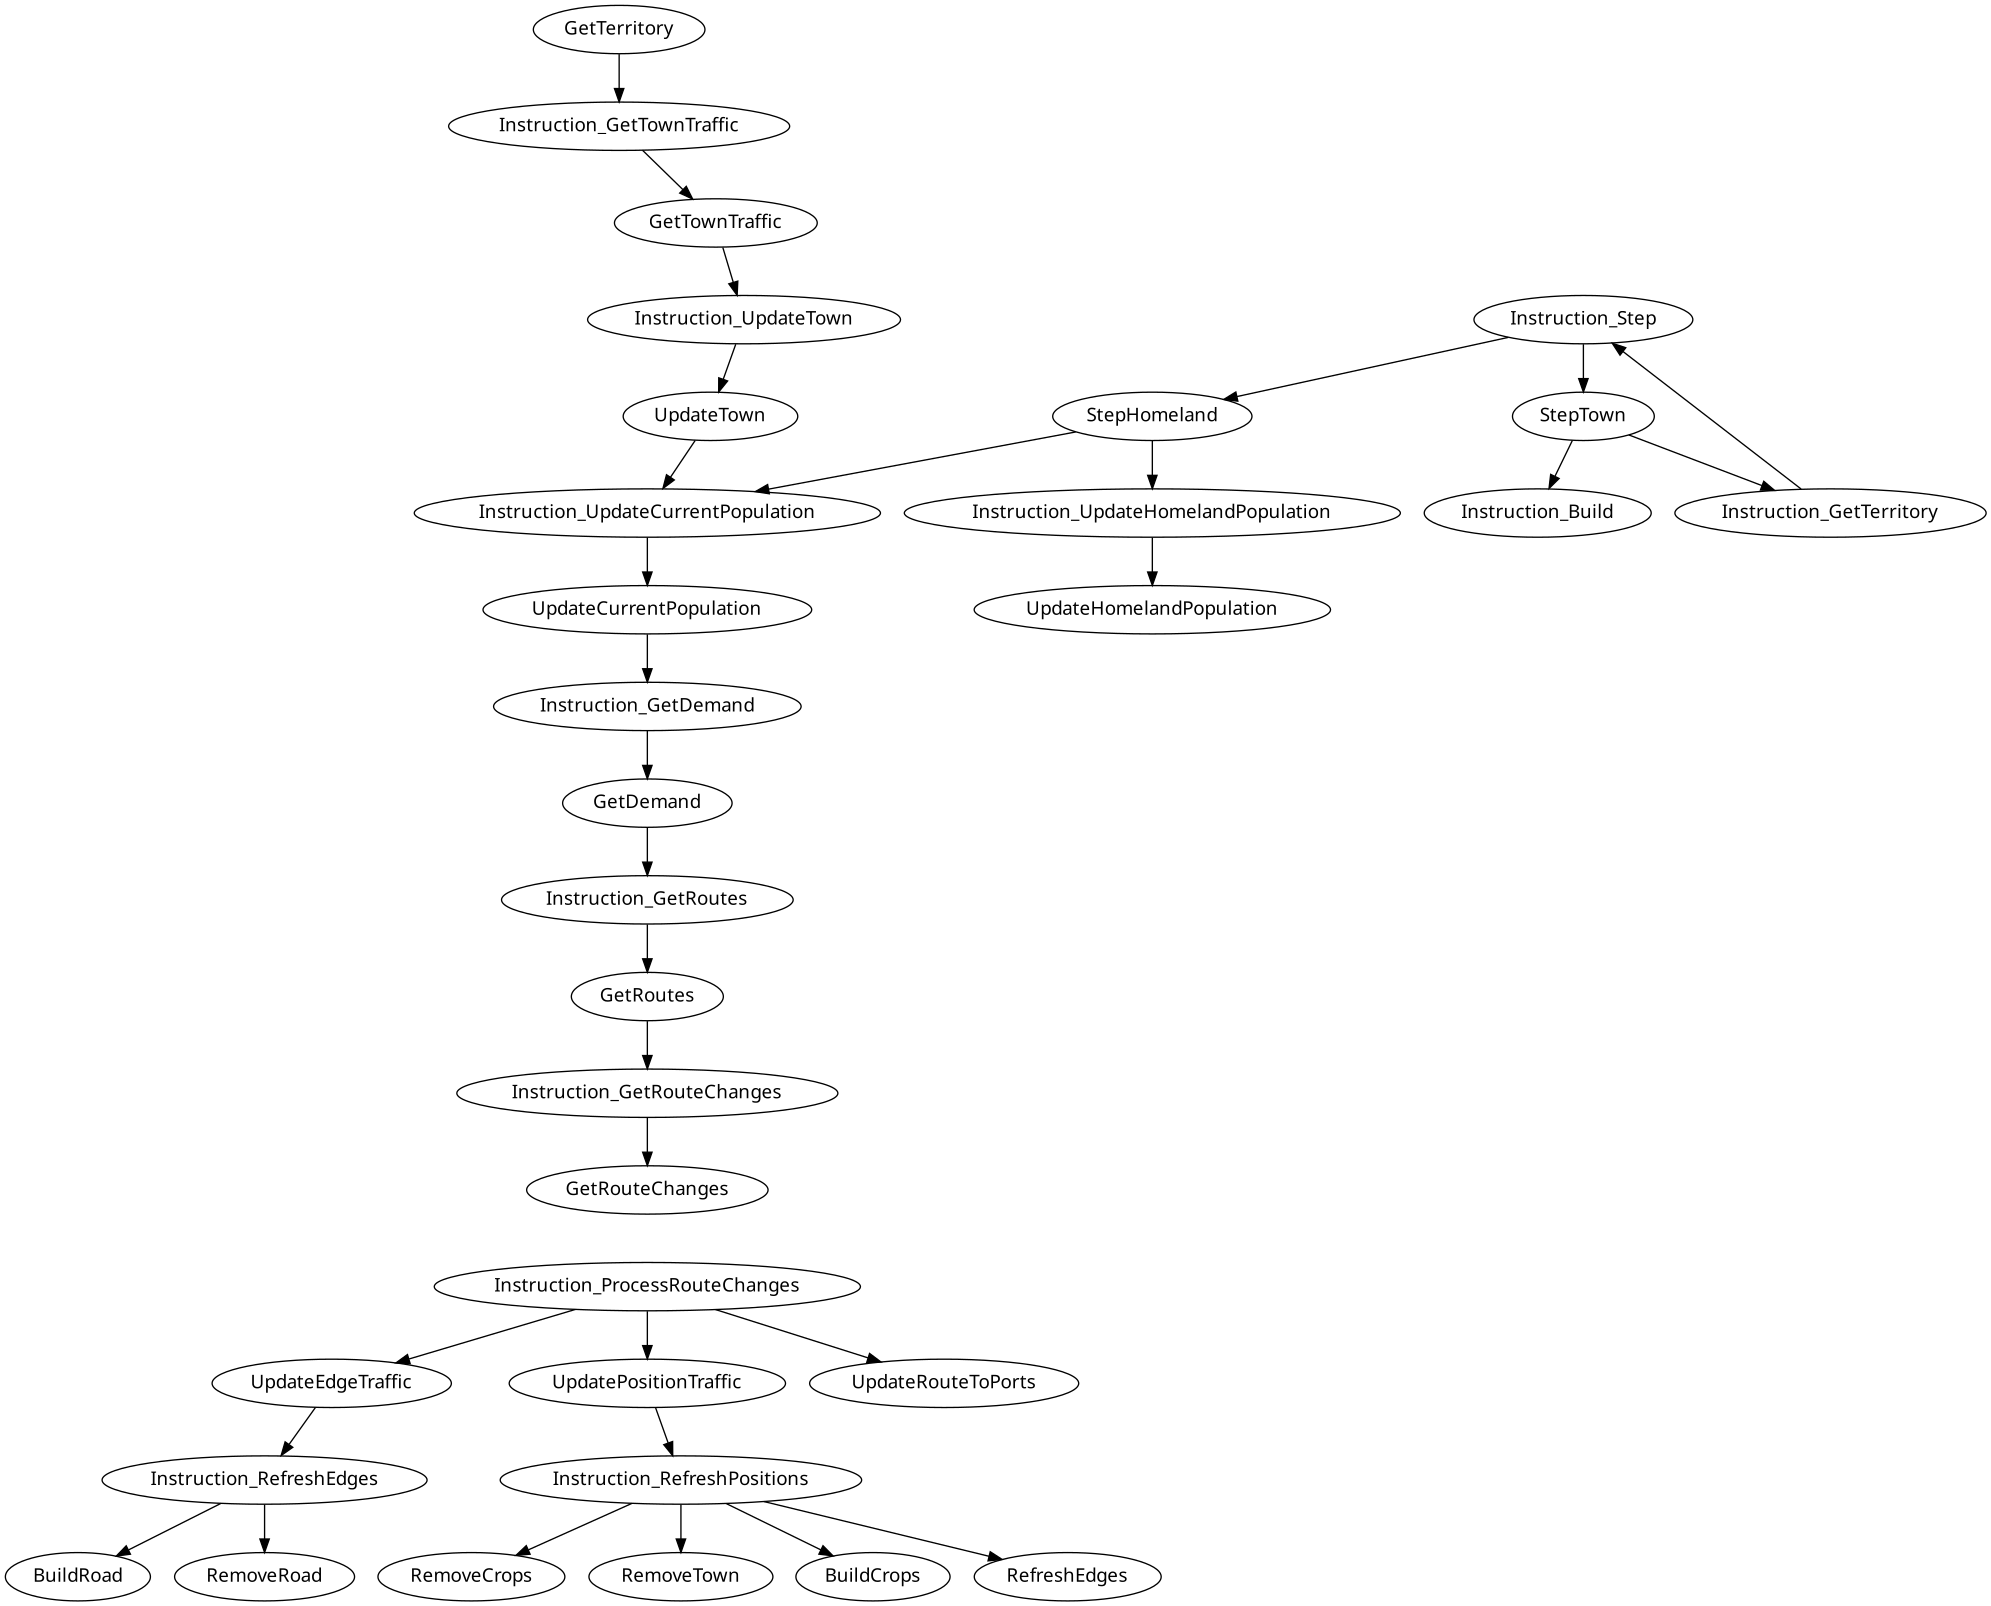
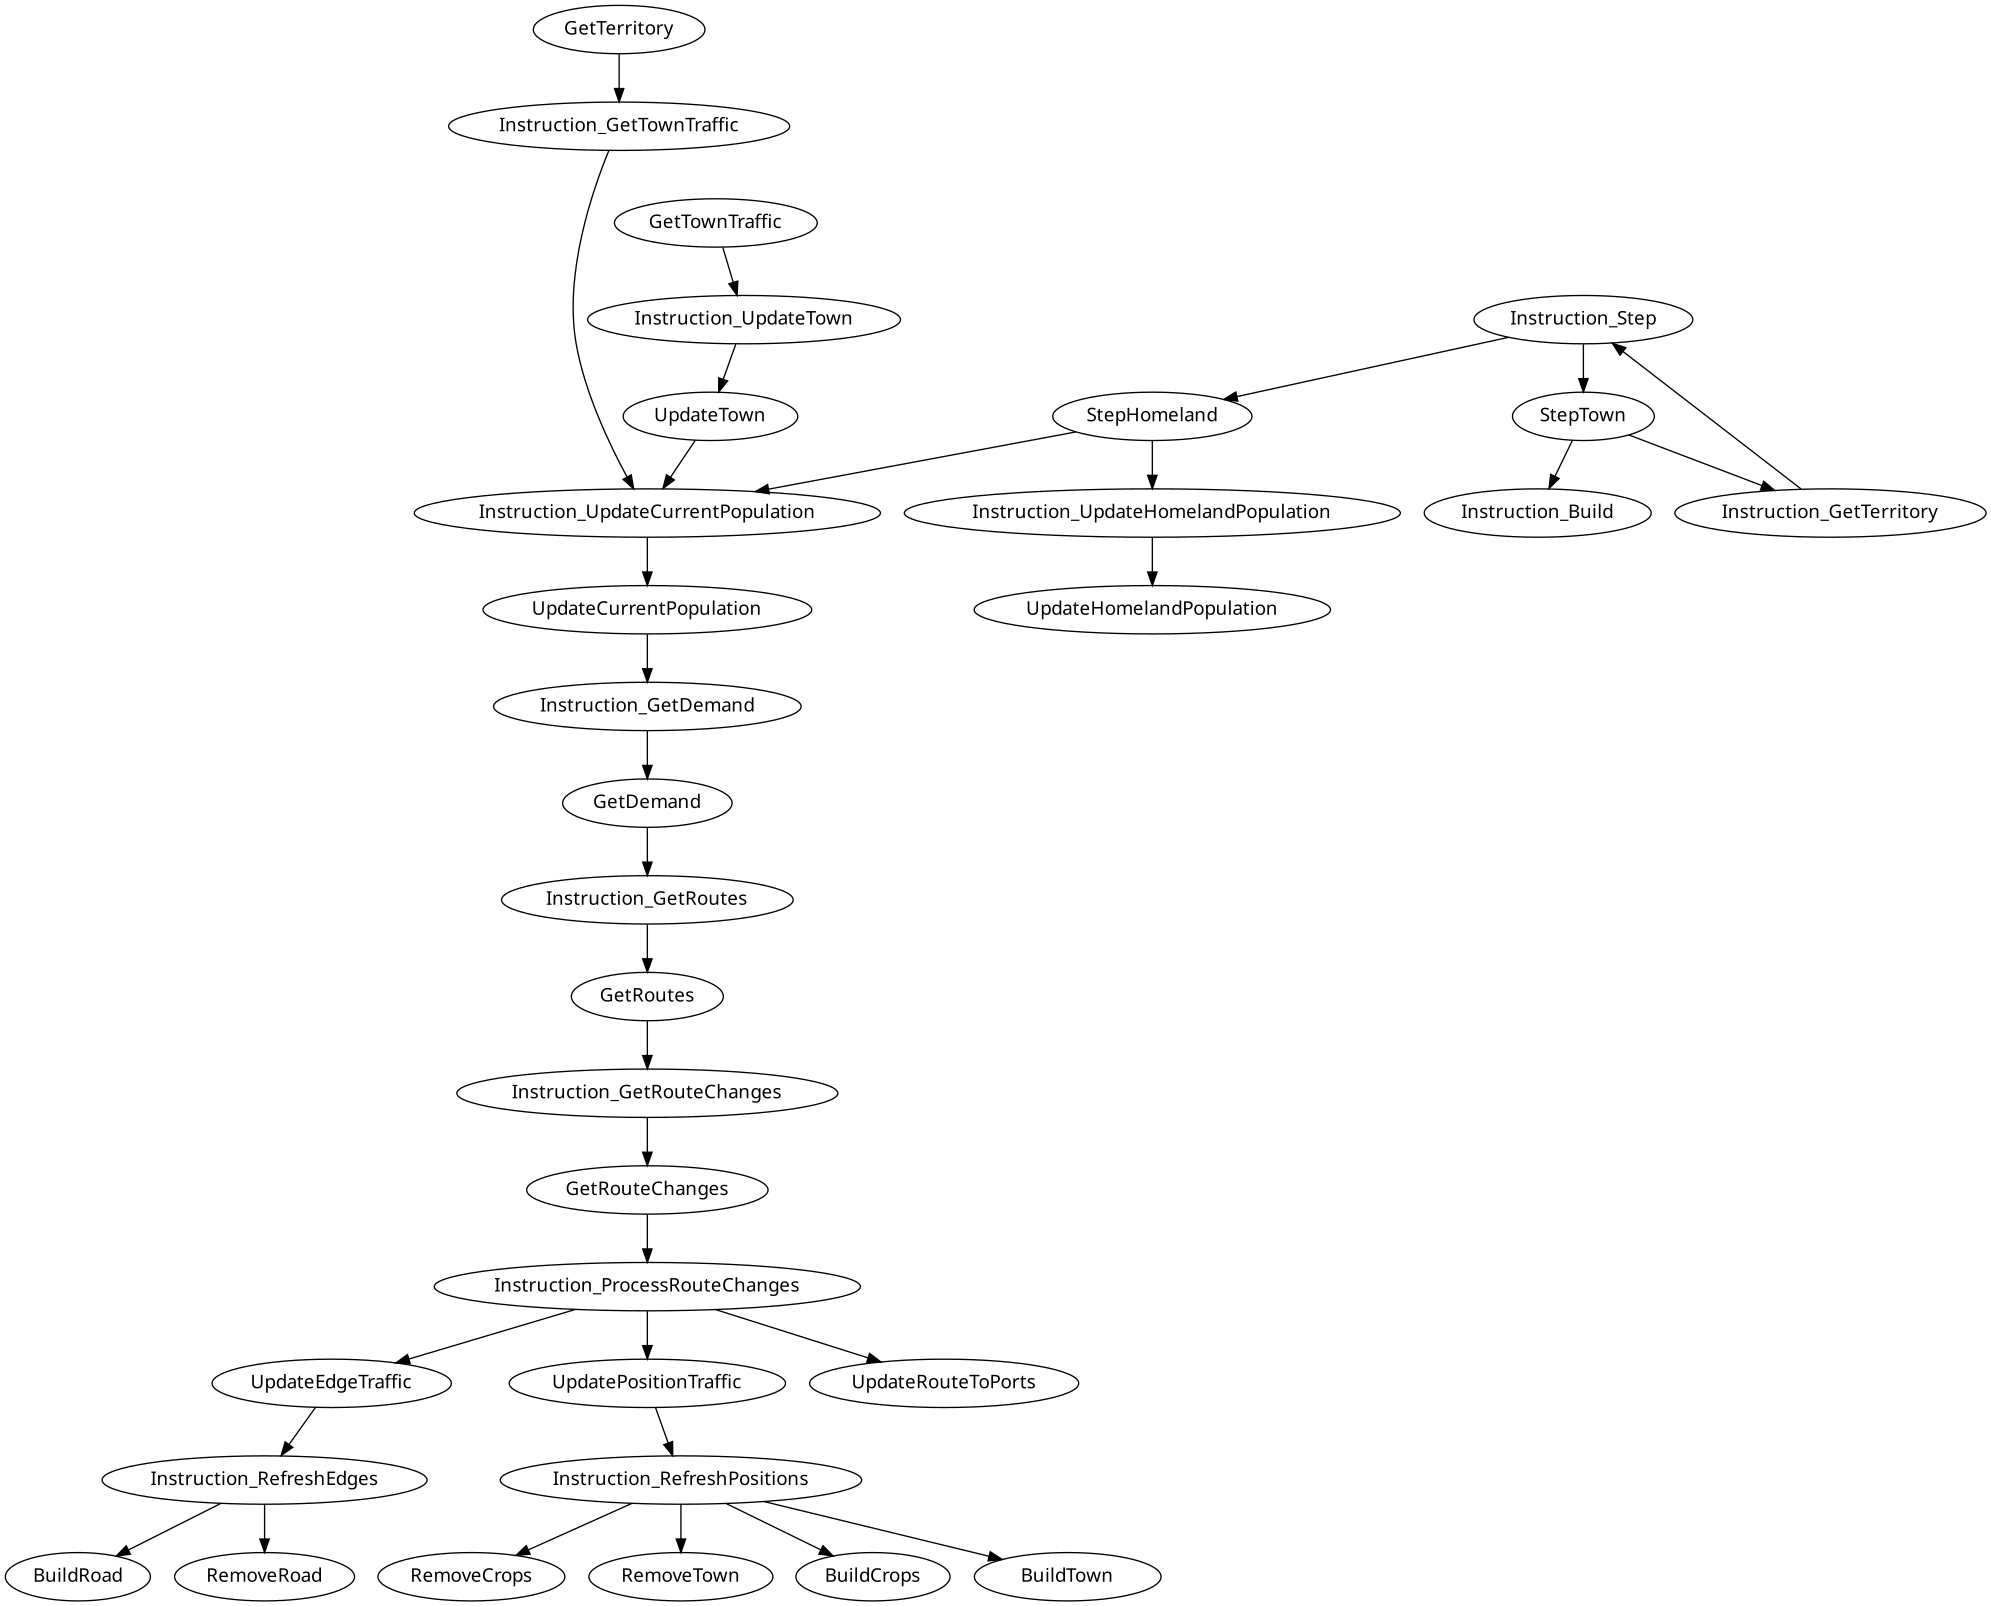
(663, 170) -> (573, 316)
none -> (647, 1232)
(1068, 1577) -> (1068, 1577)
